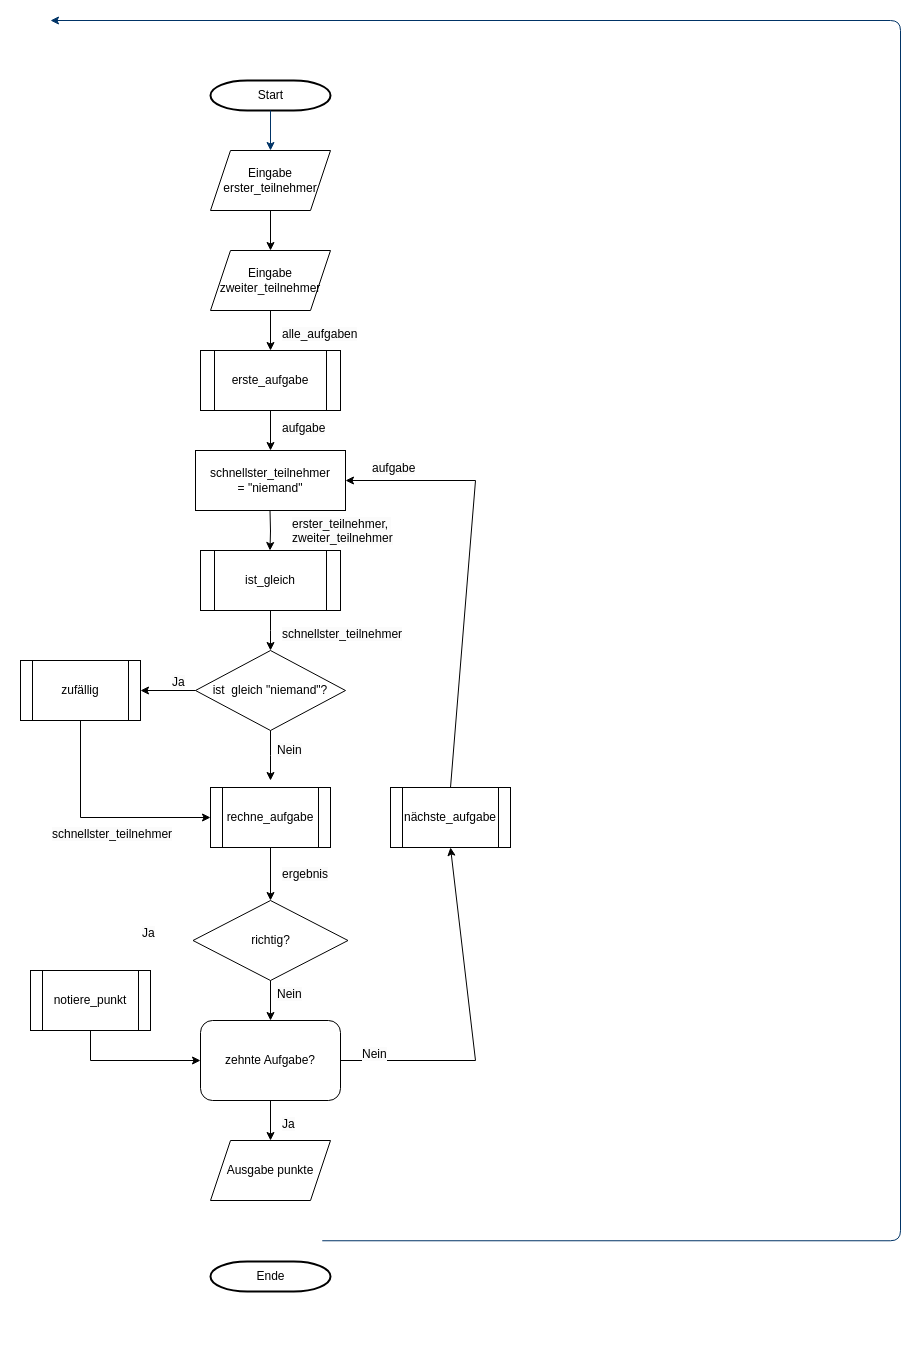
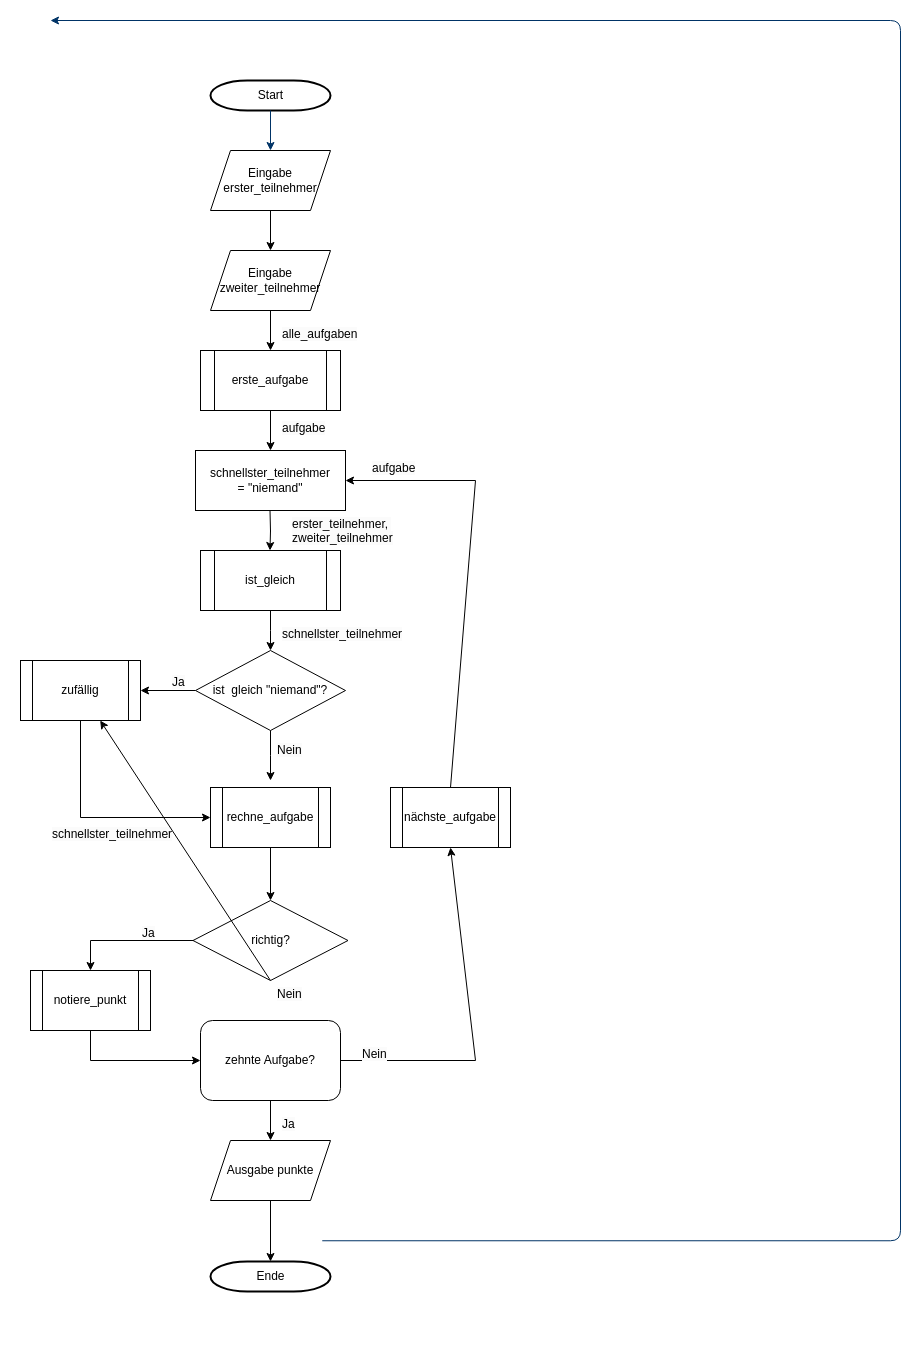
(321, 881) -> none
none -> (131, 941)
(271, 997) -> (187, 853)
none -> (271, 1228)
